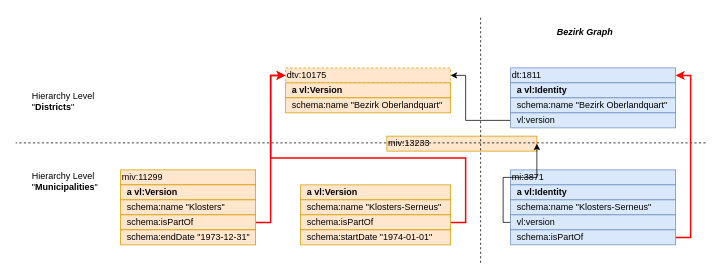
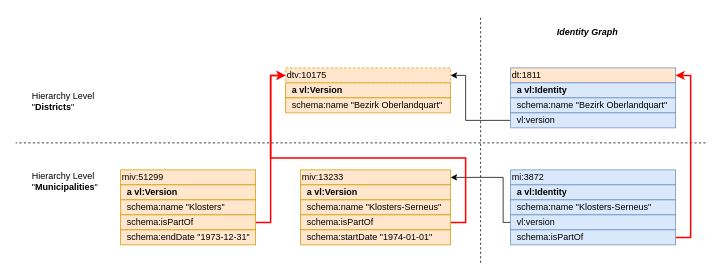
(585, 33) -> (590, 33)
(593, 75) -> (593, 75)
(462, 144) -> (375, 177)
(142, 177) -> (142, 177)
(527, 177) -> (527, 177)
